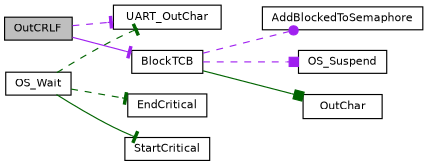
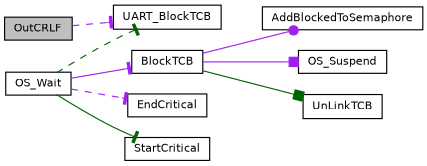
(167, 17) -> (167, 17)
(246, 42) -> (246, 42)
(92, 43) -> (98, 74)
(245, 62) -> (245, 62)
(96, 93) -> (96, 93)
(343, 107) -> (343, 107)
